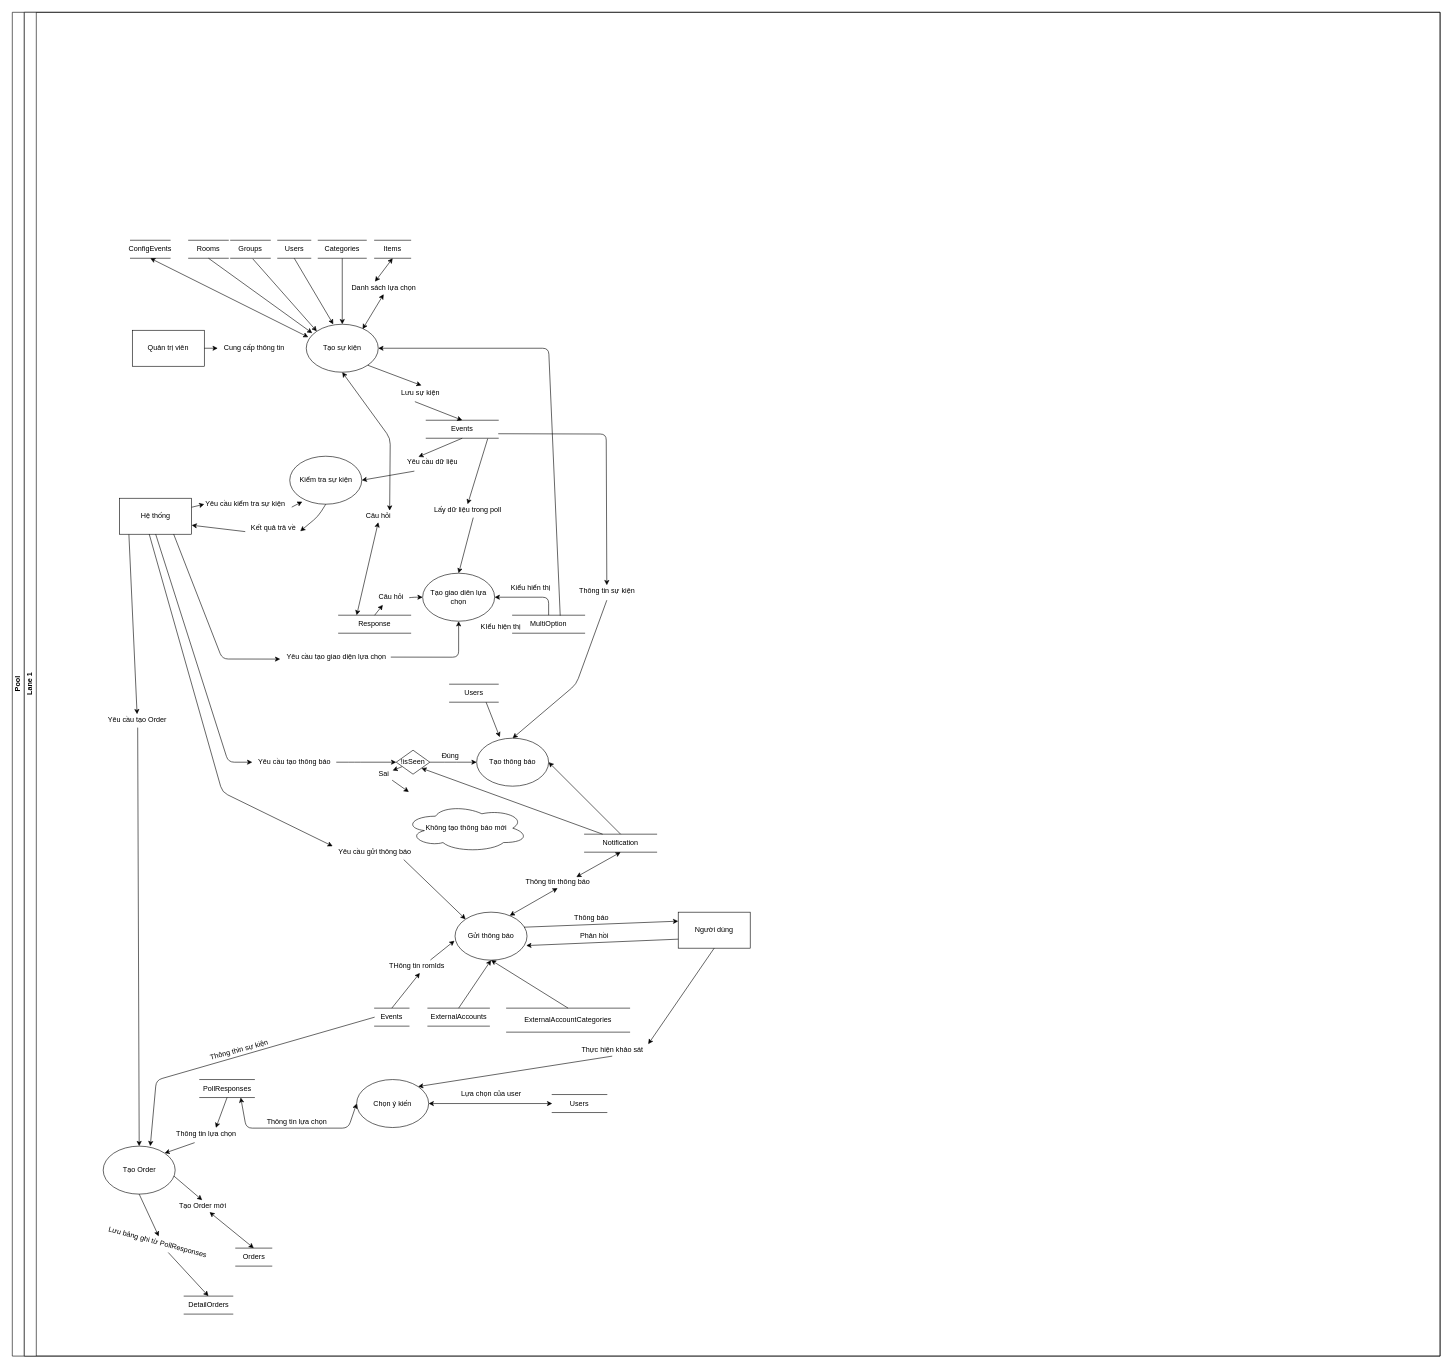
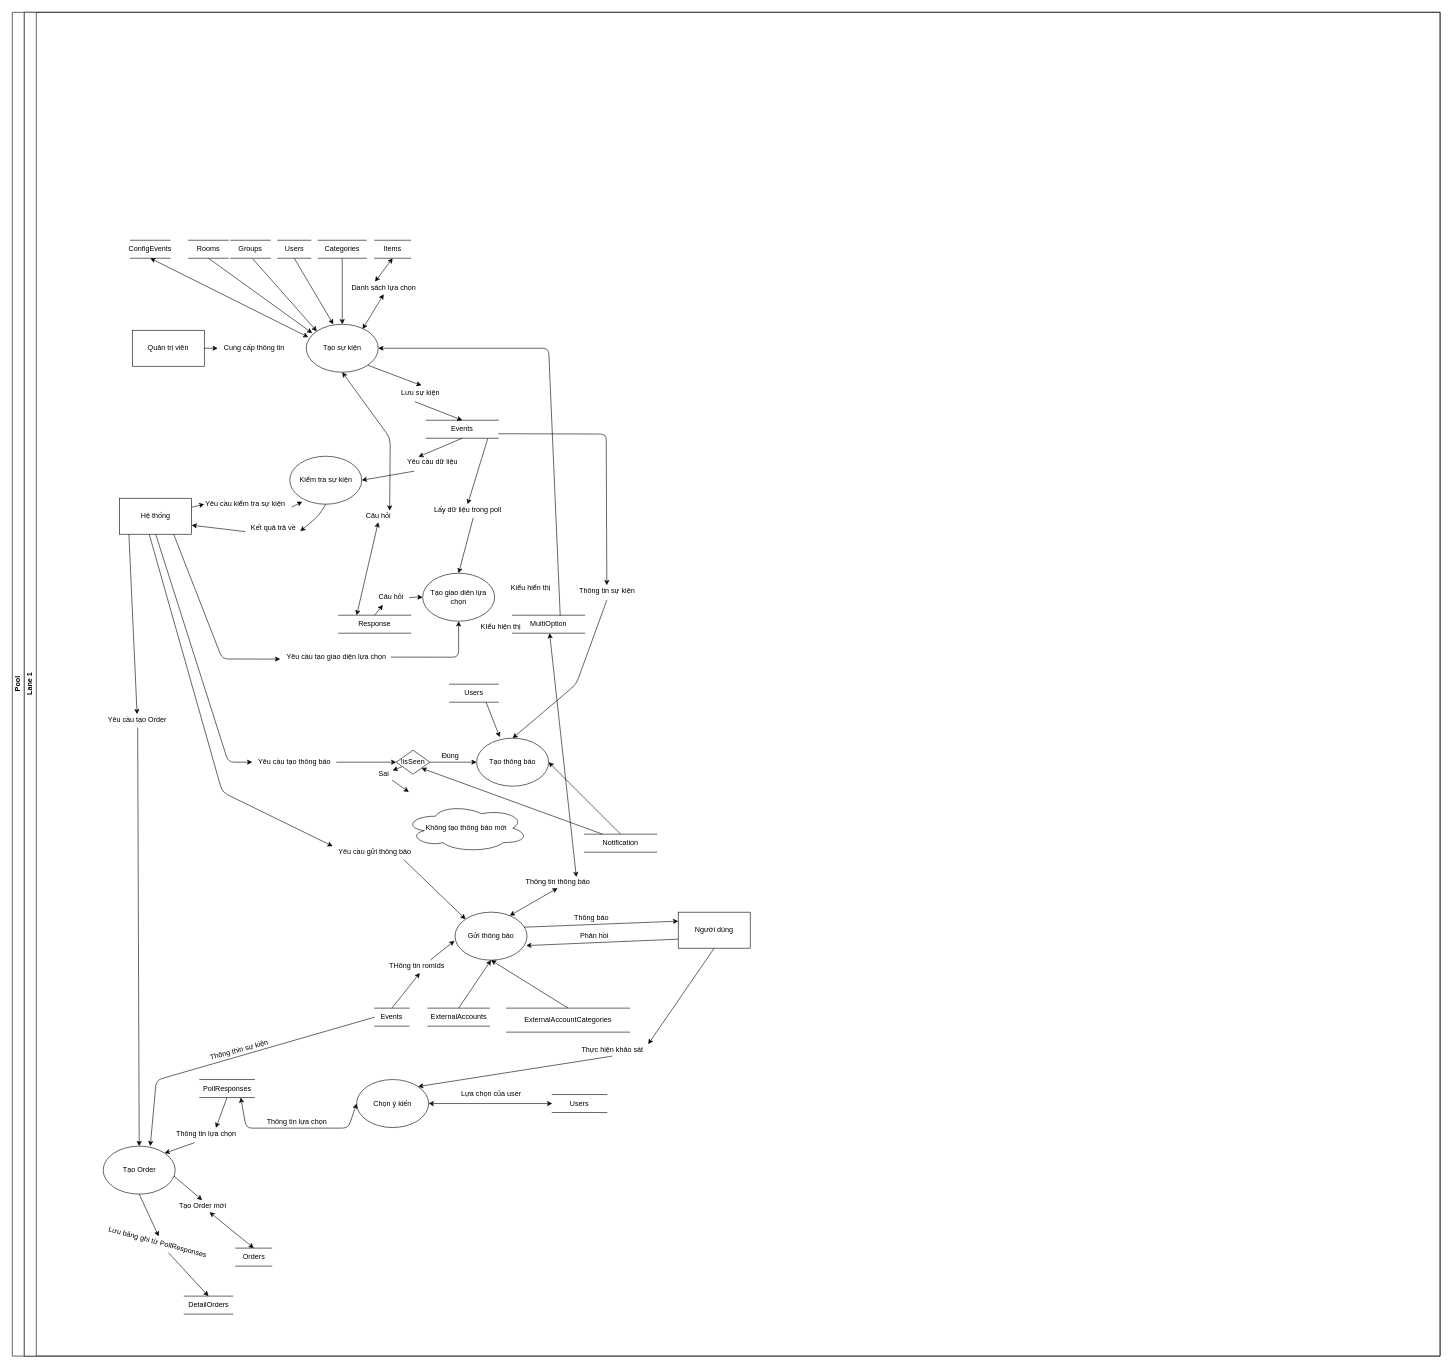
(549, 603) -> none
(598, 865) -> (558, 707)
